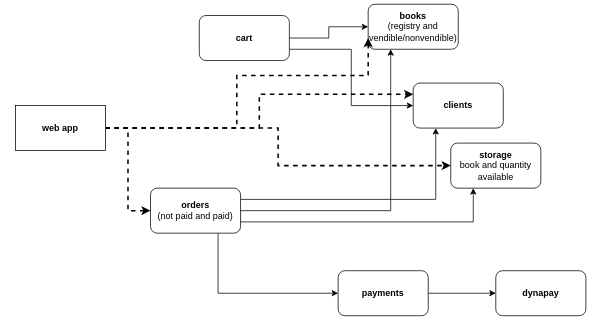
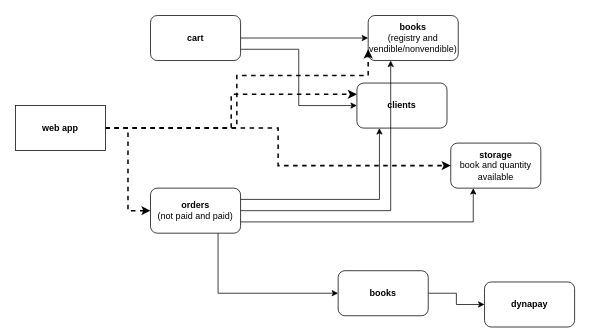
(413, 27) -> (413, 38)
(244, 38) -> (195, 38)
(458, 105) -> (402, 105)
(383, 293) -> (383, 293)
(540, 293) -> (529, 304)
